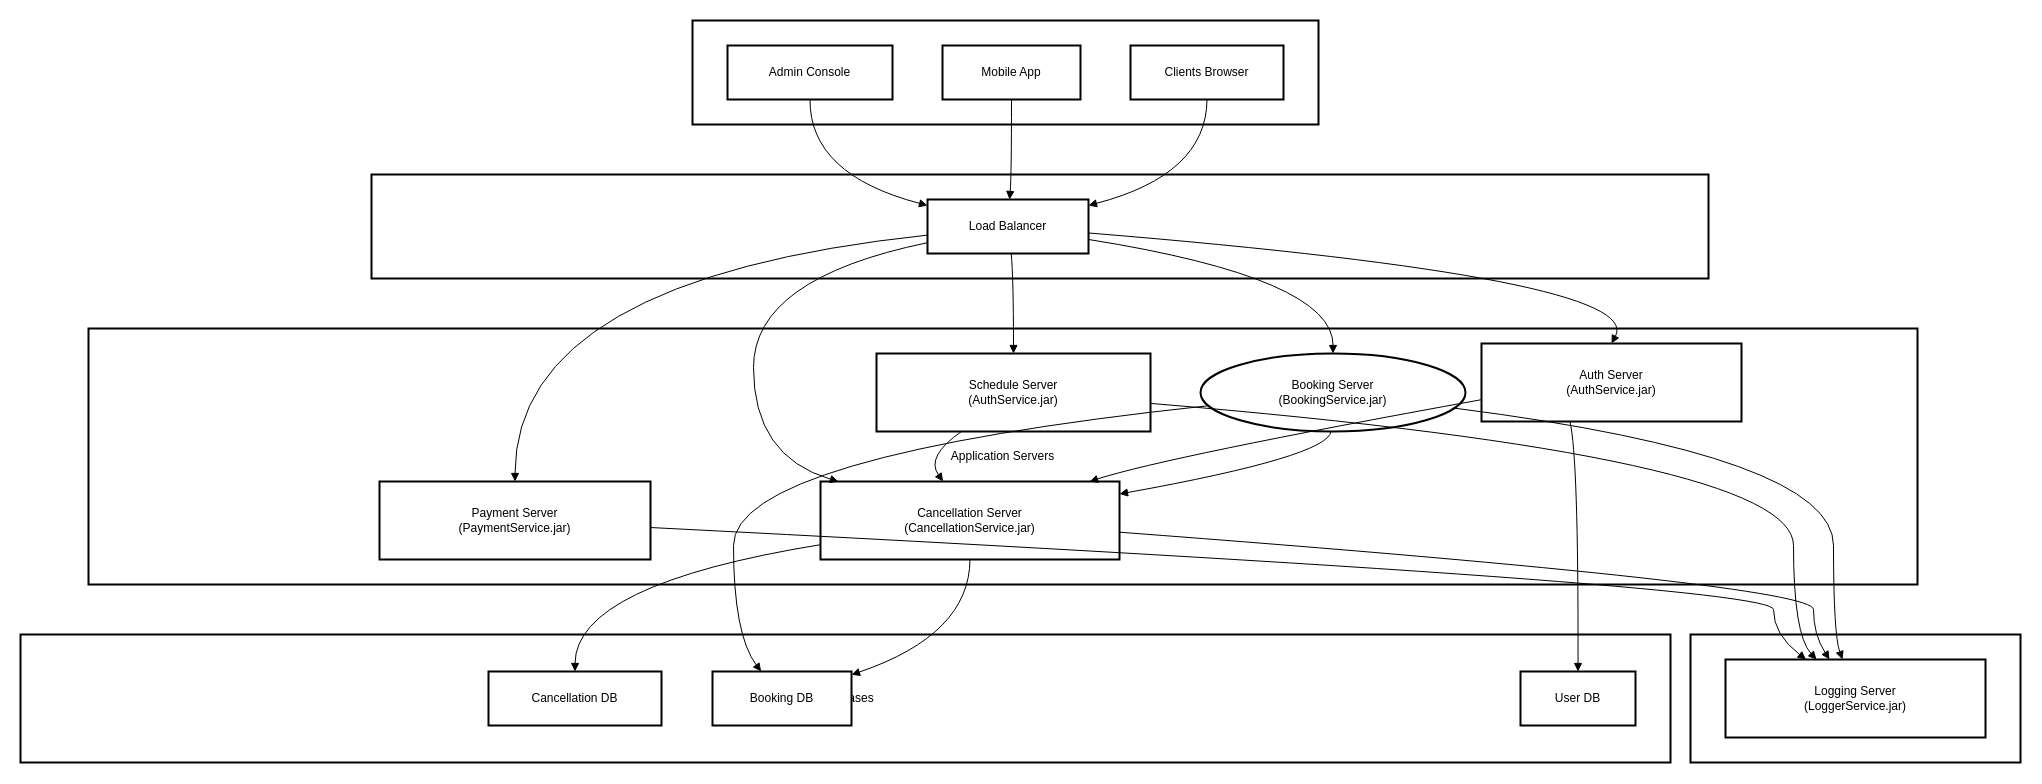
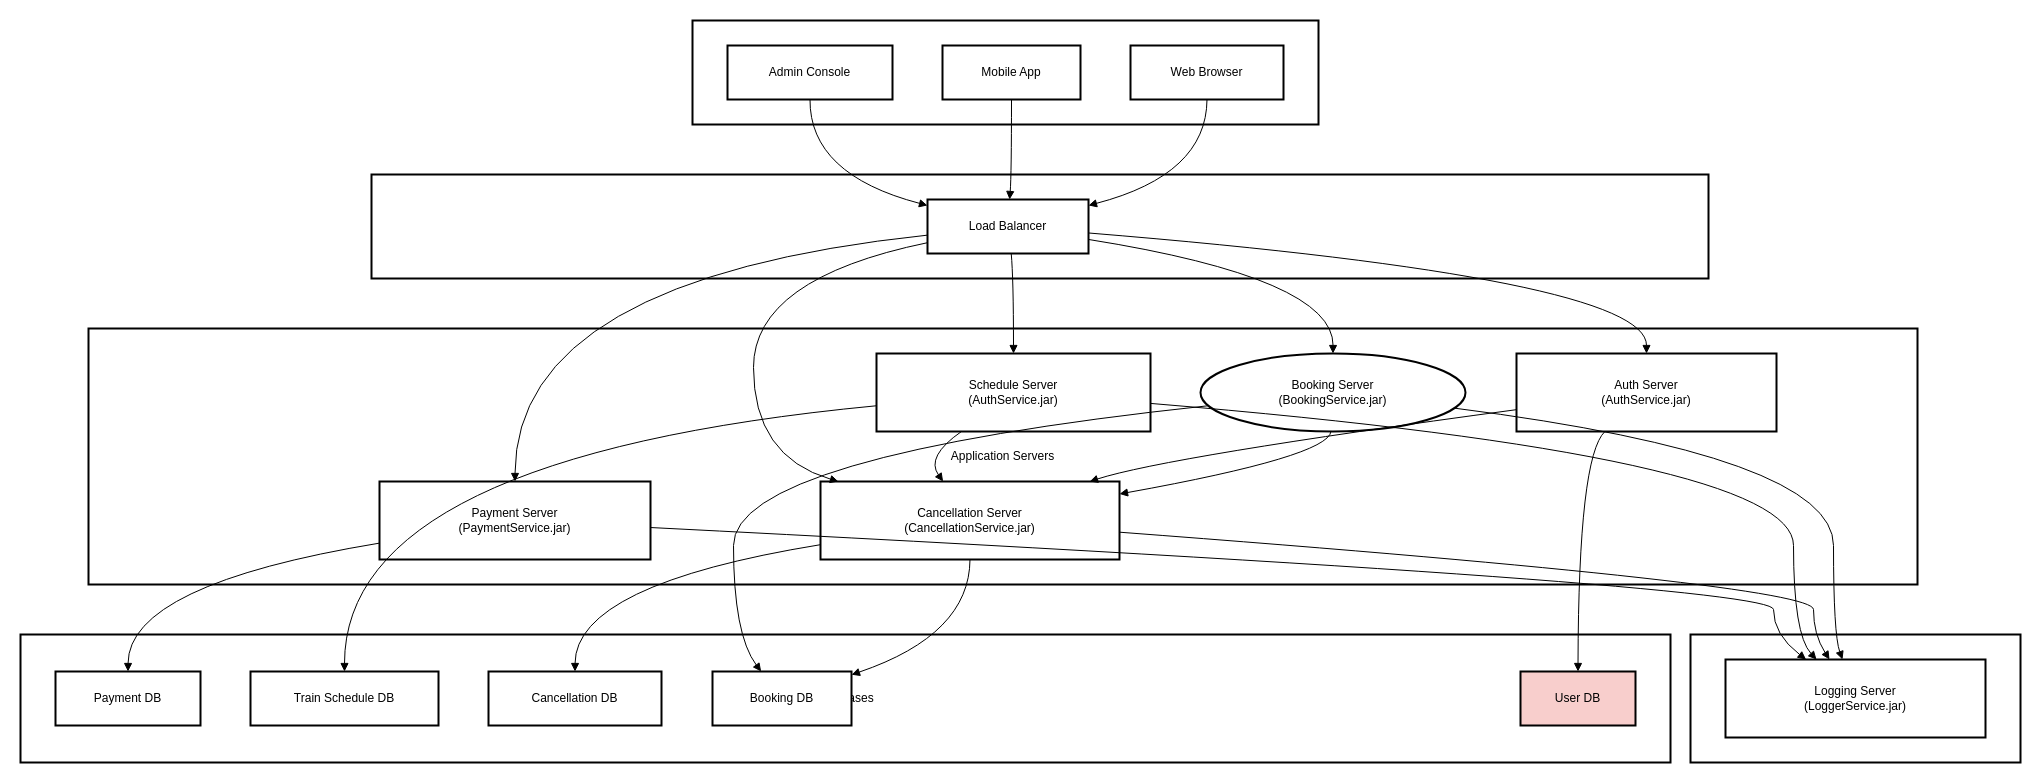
(1207, 73) -> (1207, 73)
(1612, 383) -> (1647, 393)
none -> (564, 463)
none -> (237, 576)
none -> (128, 699)
none -> (345, 699)
(1578, 699) -> (1578, 699)
